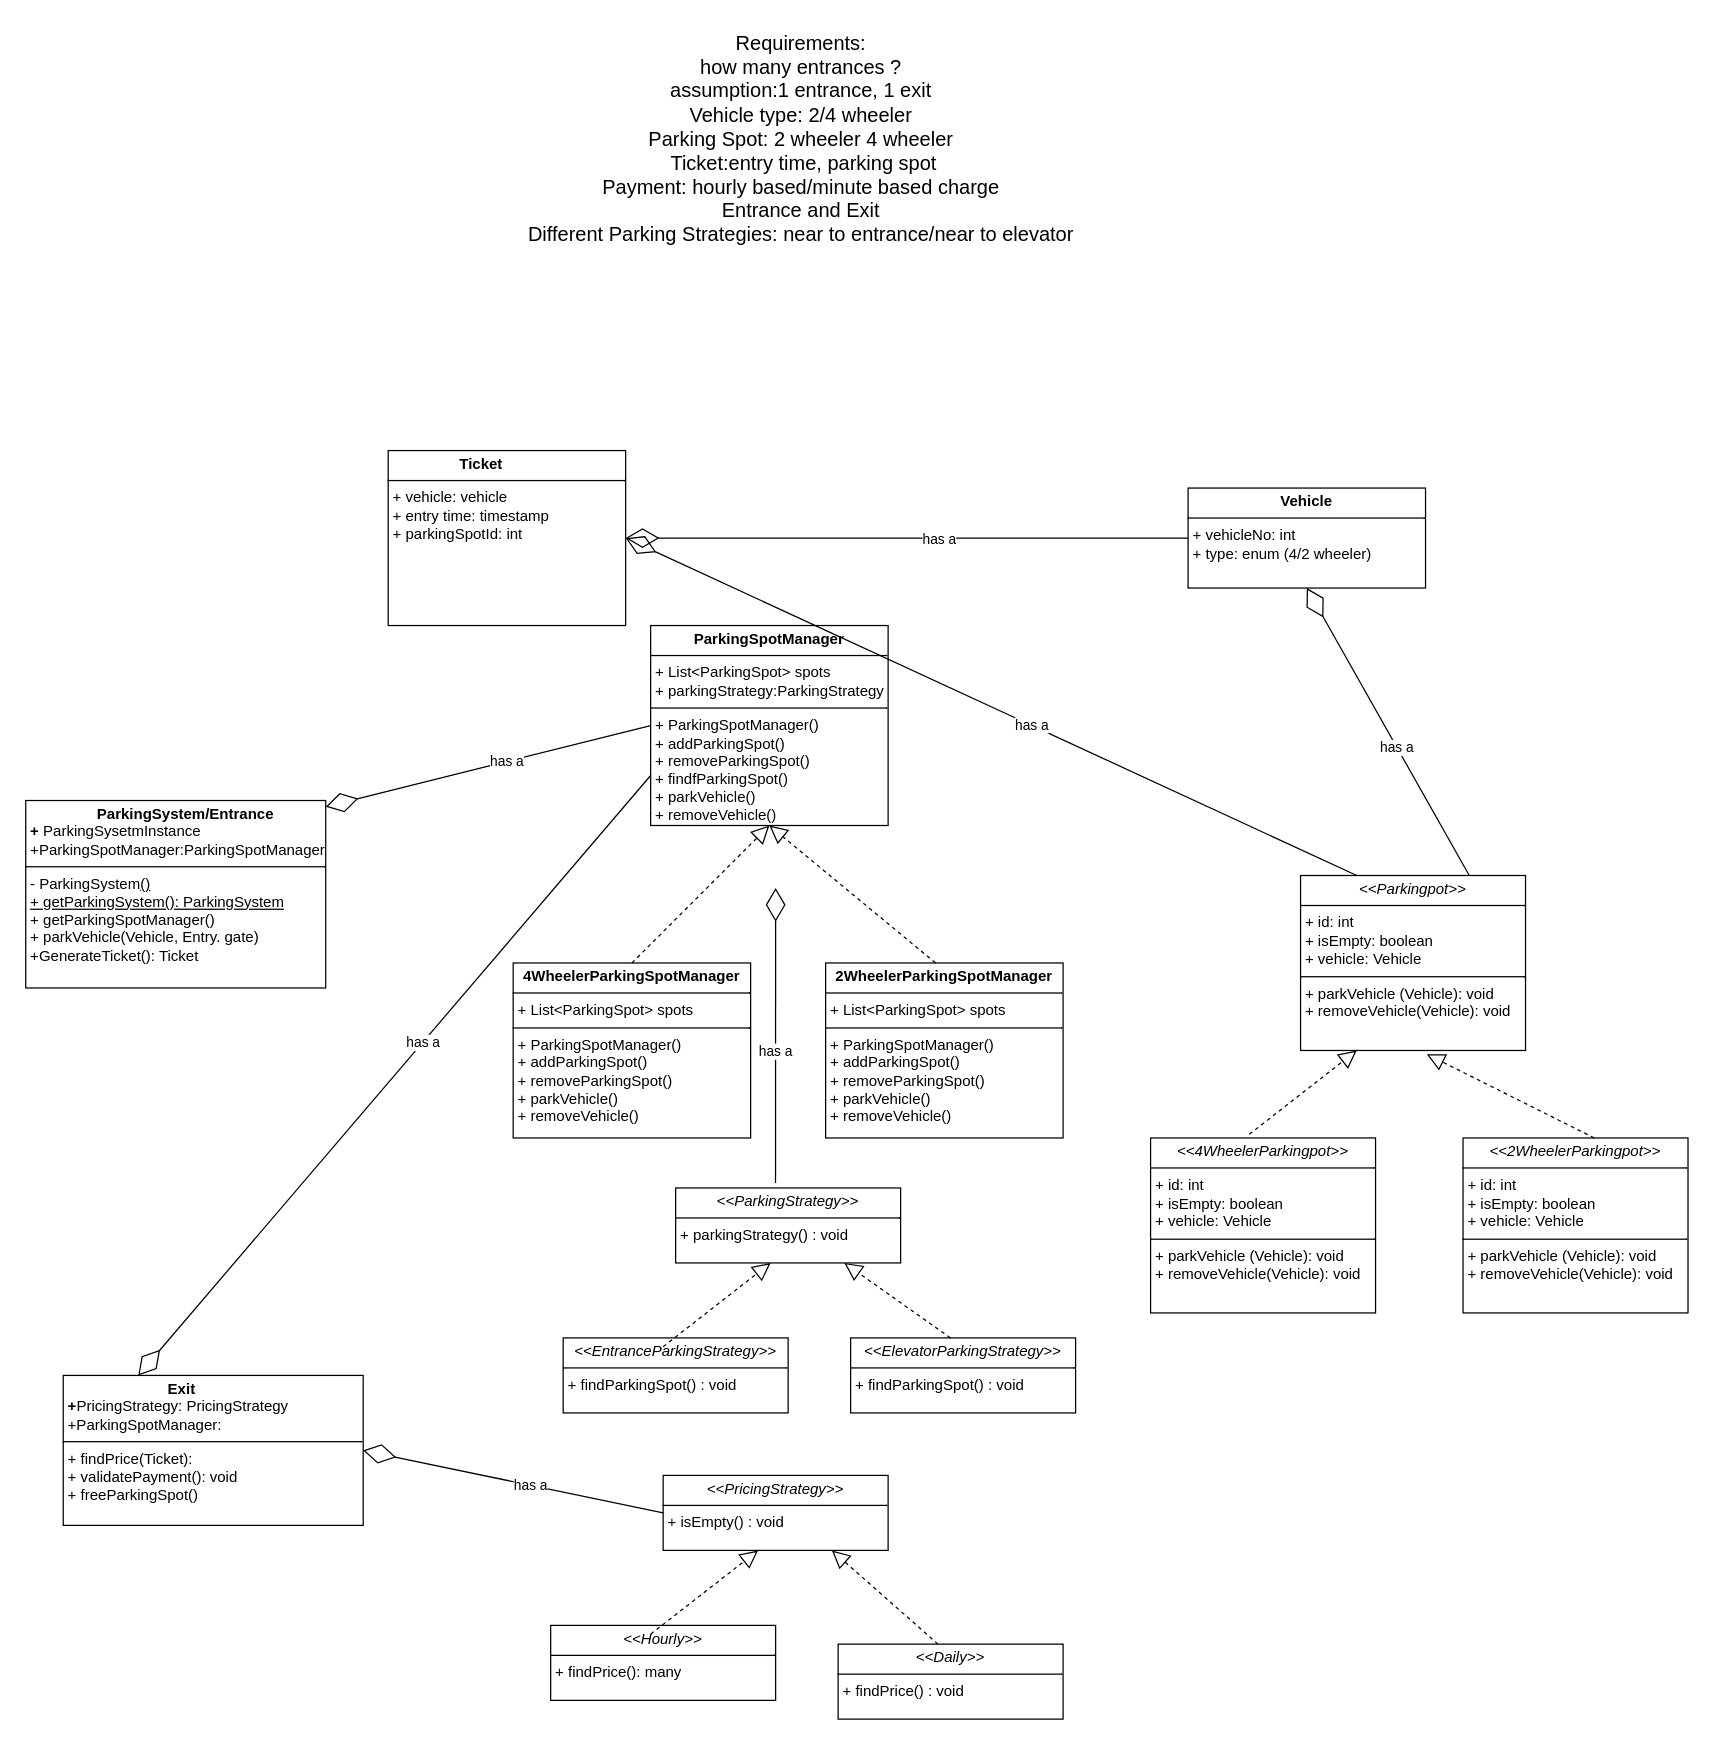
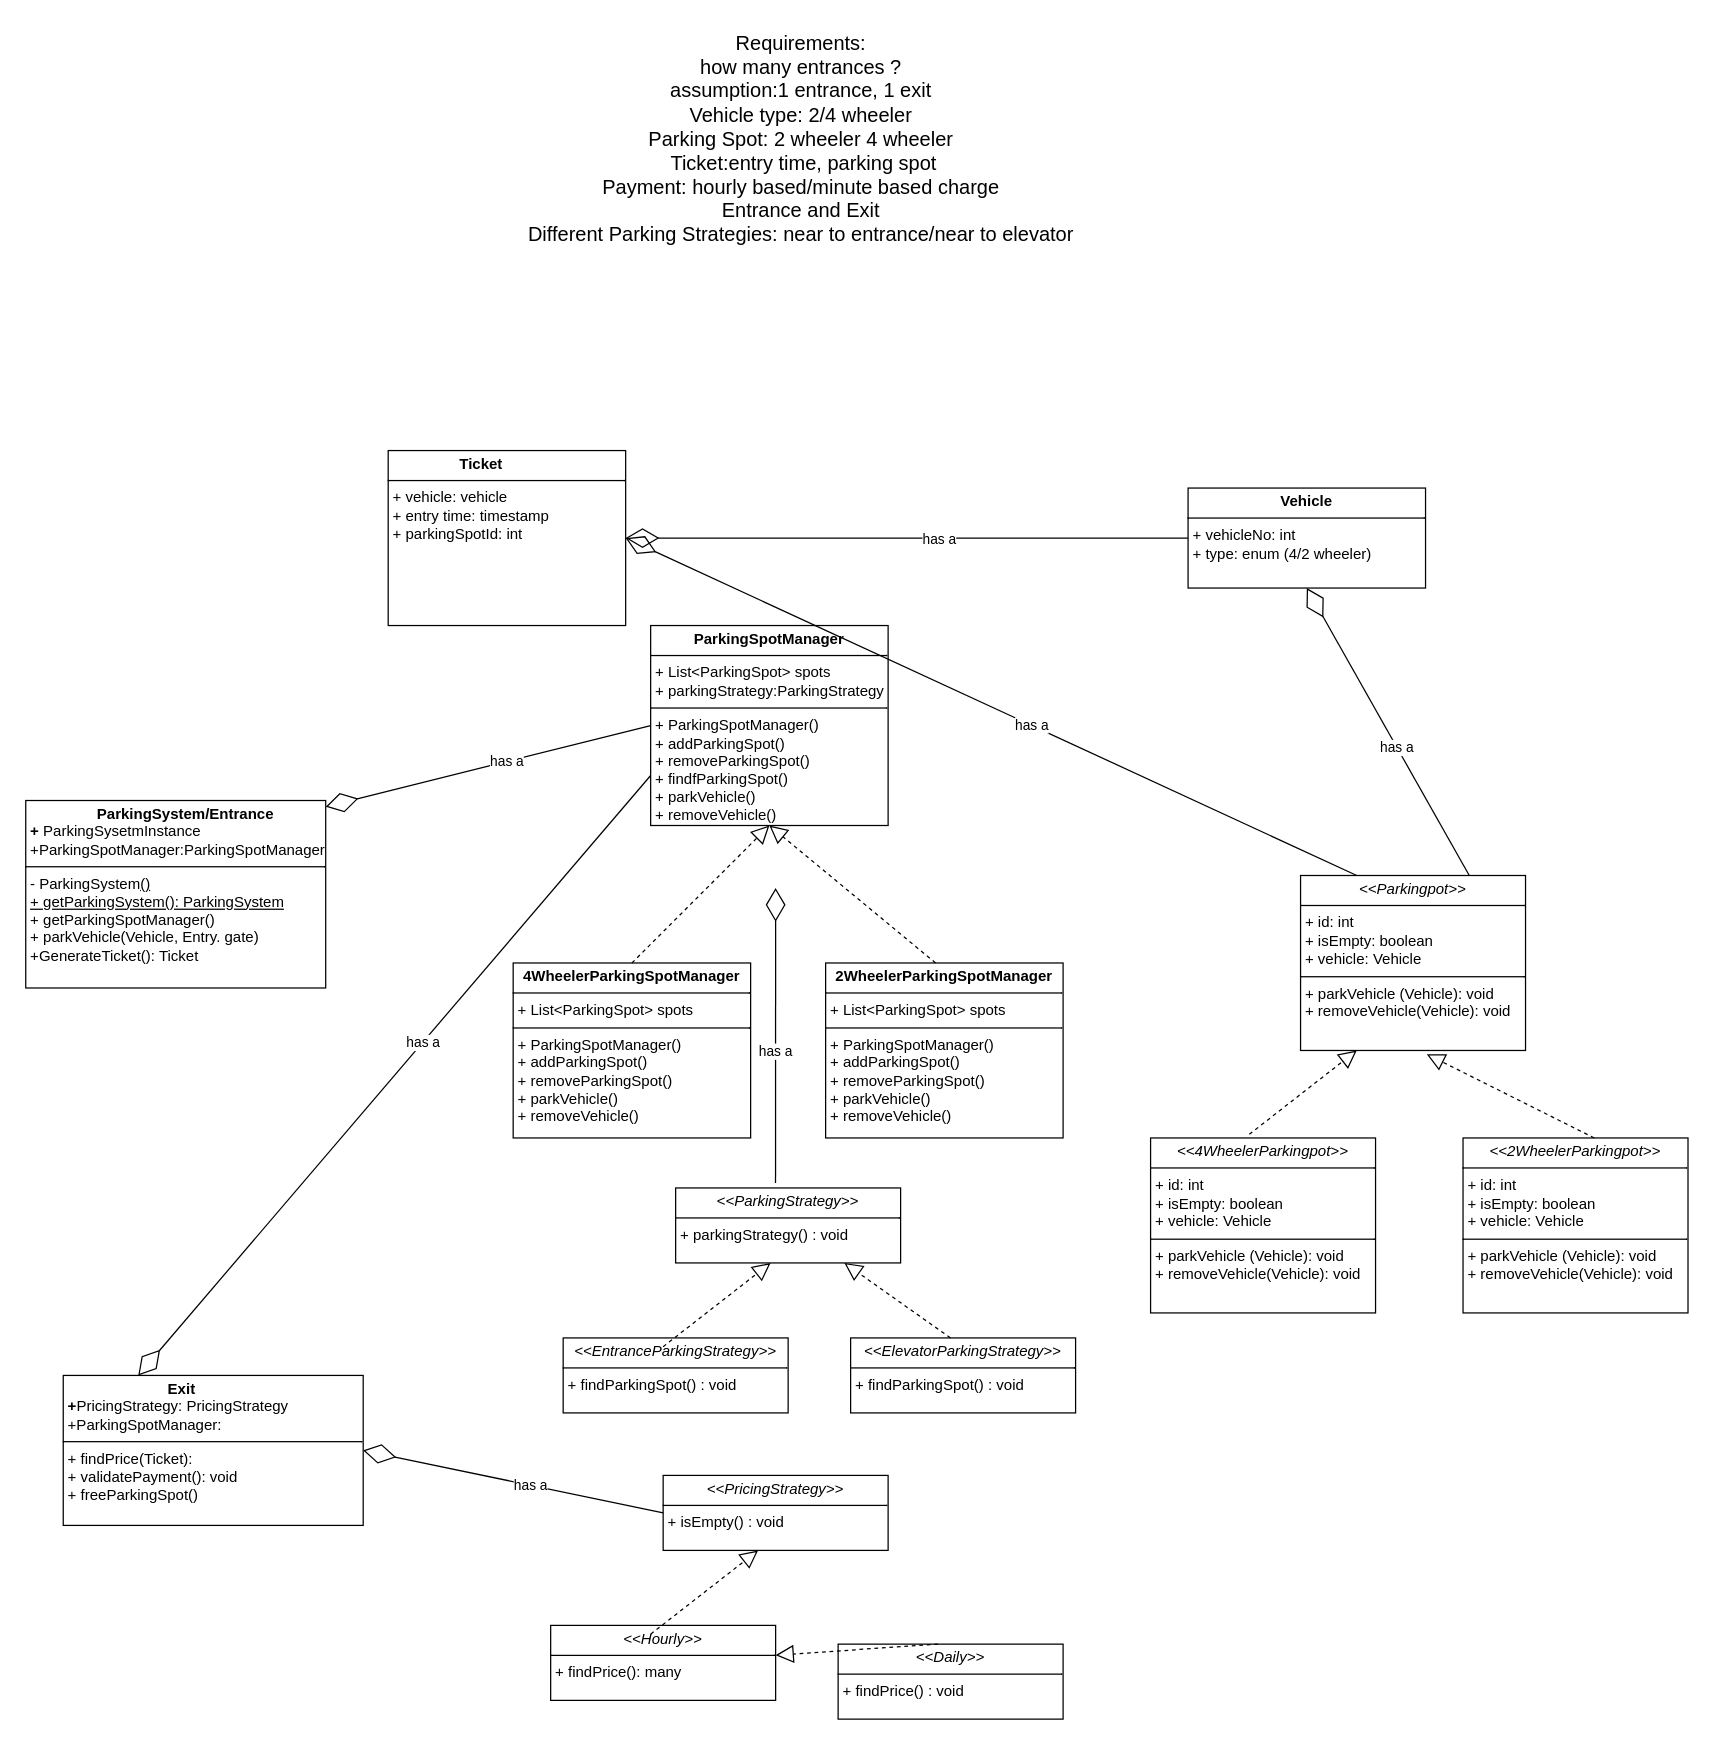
(892, 1604) -> (859, 1650)
